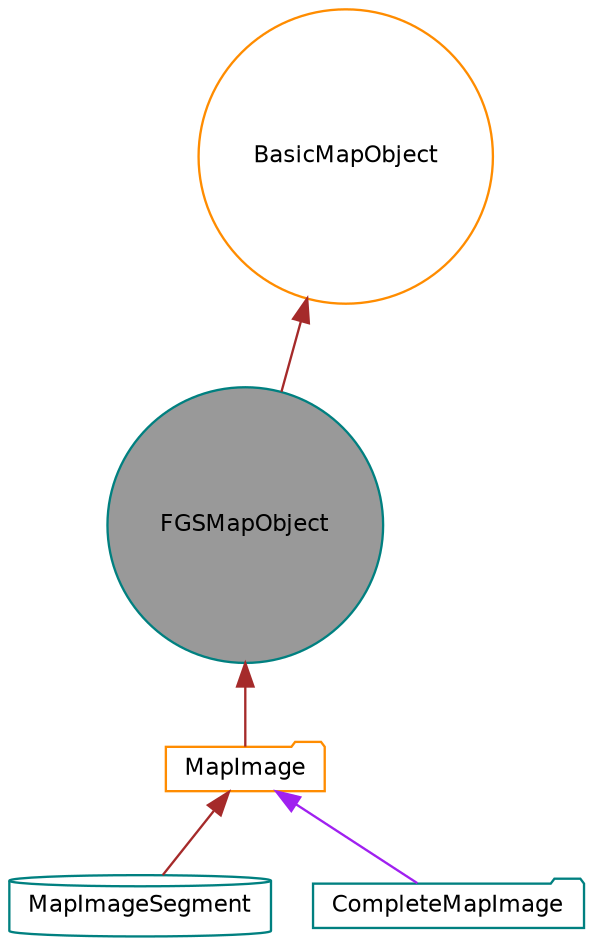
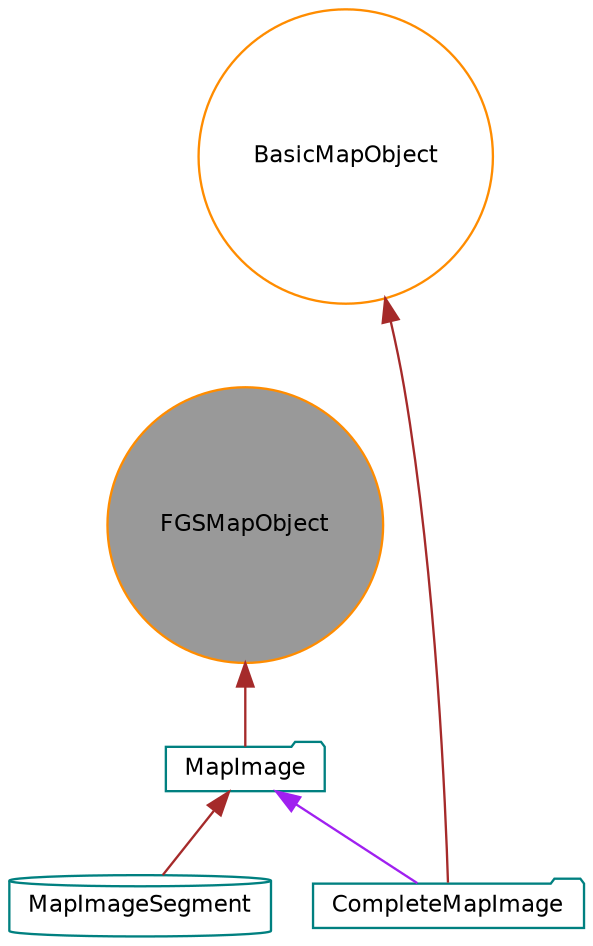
(291, 356) -> (431, 601)
(245, 525) -> (245, 525)
(245, 769) -> (245, 769)
